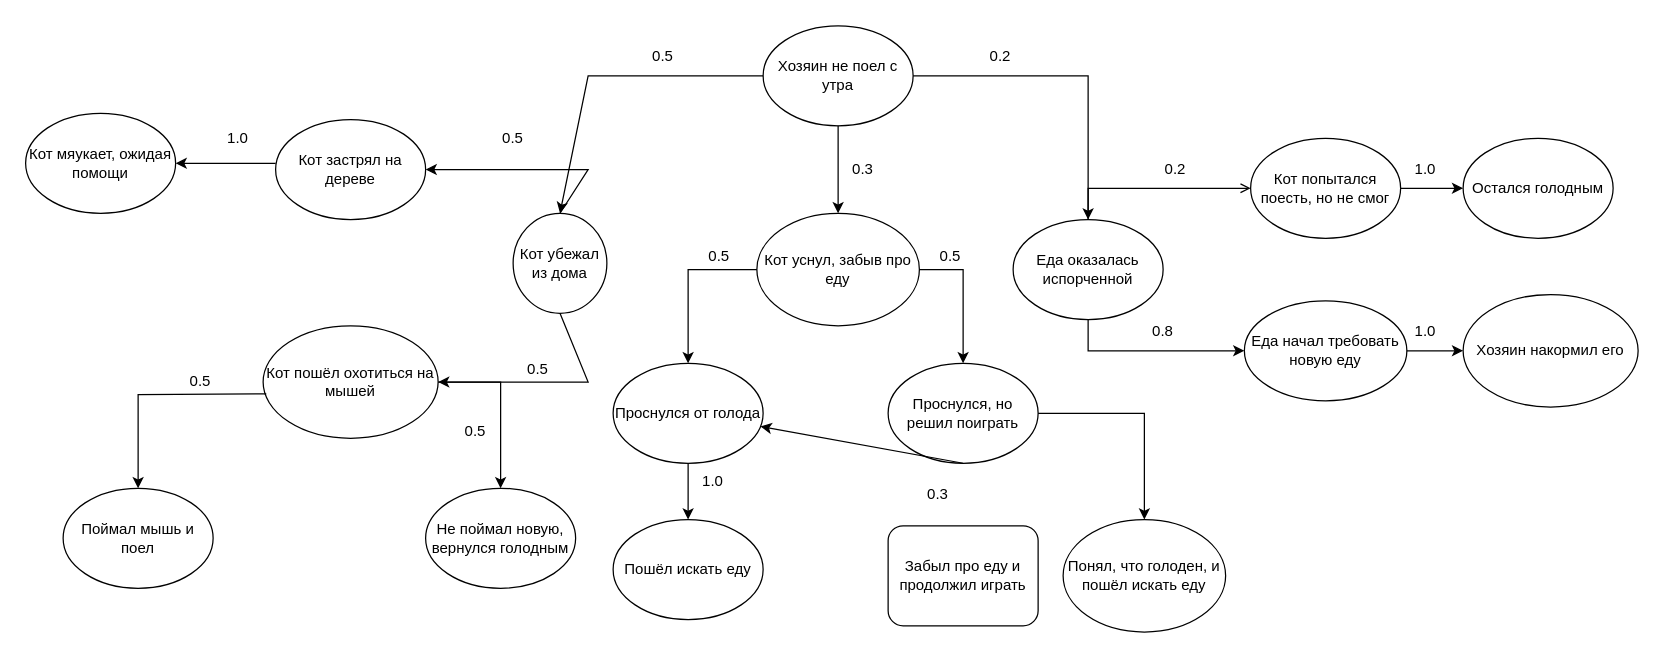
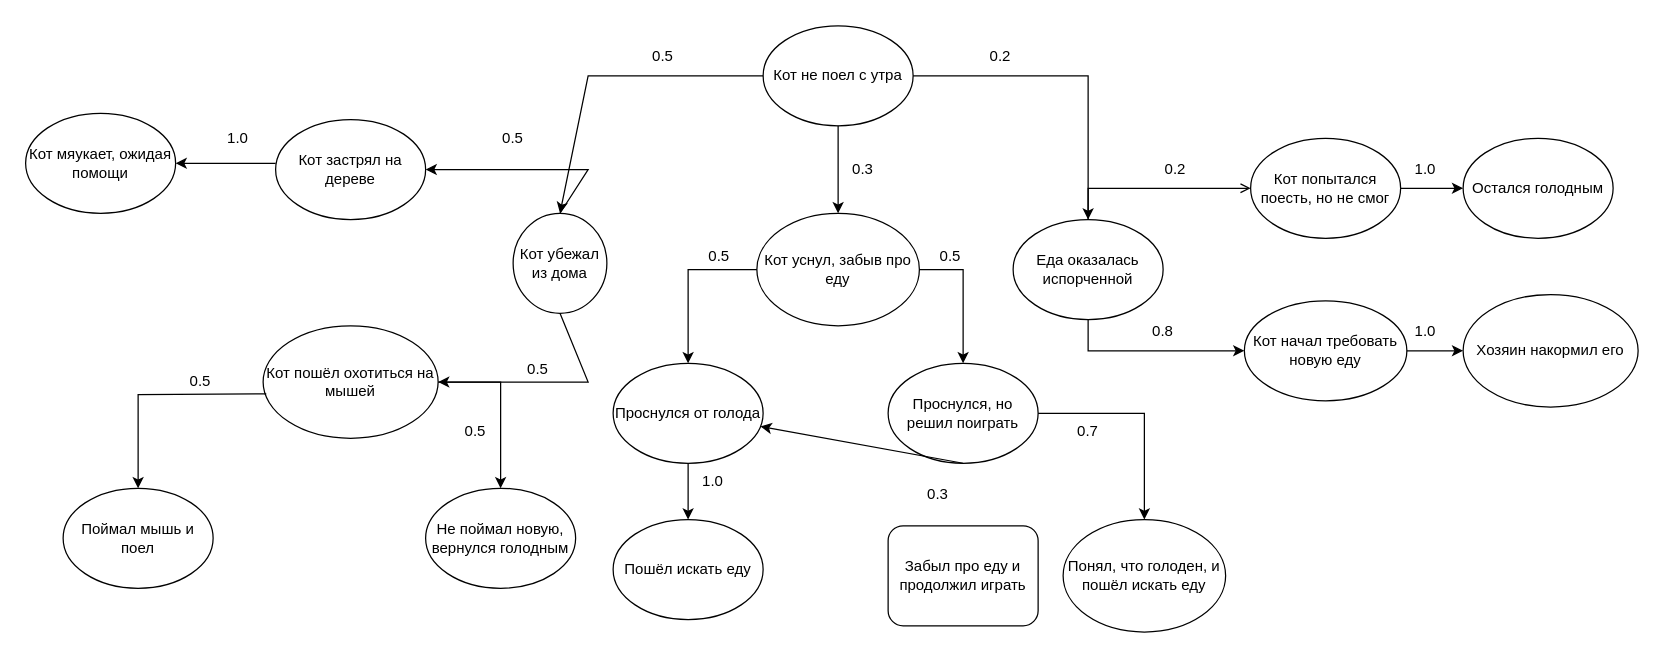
(838, 76) -> (838, 76)
(1326, 351) -> (1326, 351)
none -> (1088, 432)
